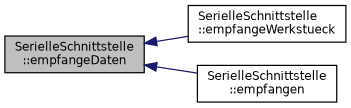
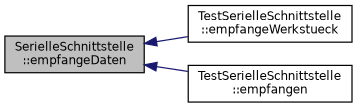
(267, 24) -> (270, 24)
(267, 84) -> (270, 84)
